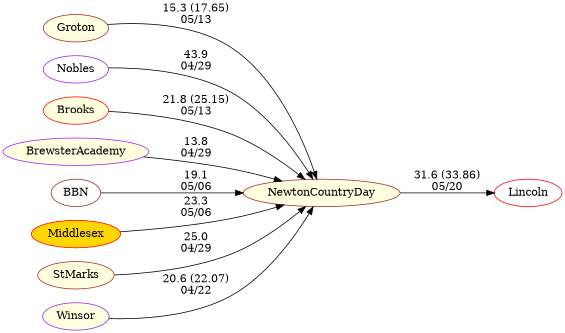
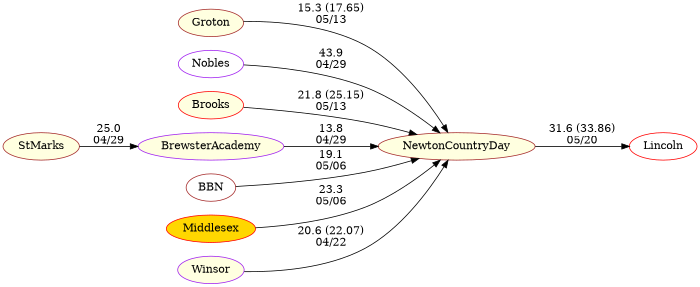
(213, 260) -> (105, 146)
